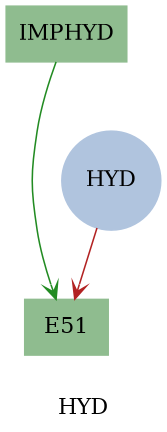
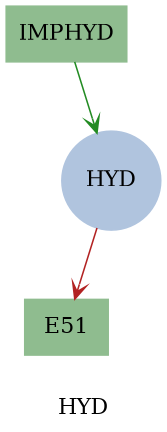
(32, 173) -> (84, 90)
